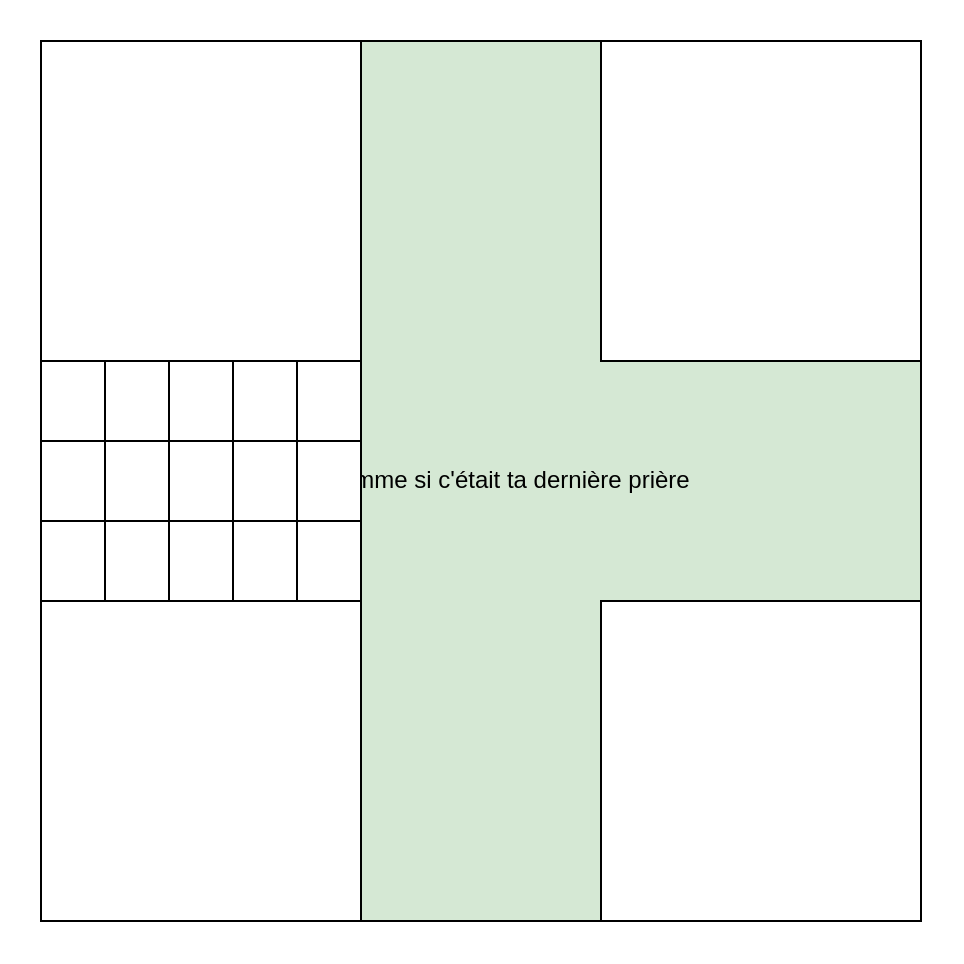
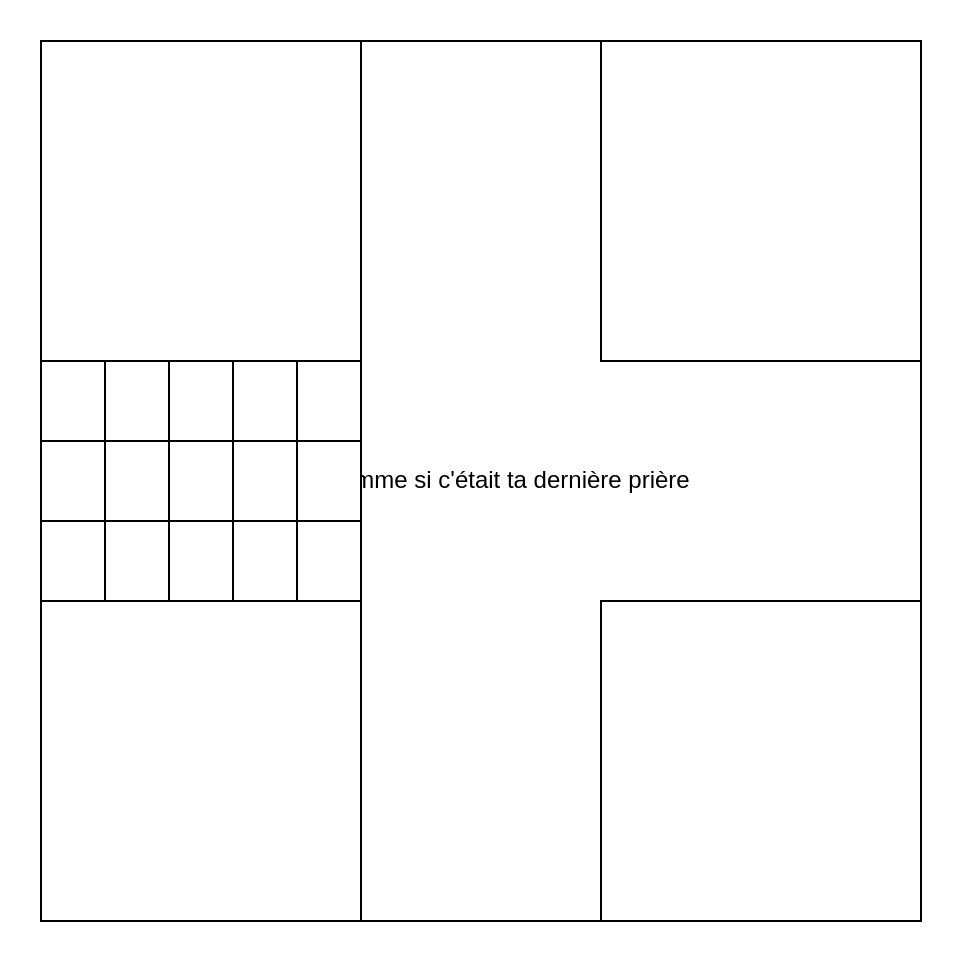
(481, 481) -> (481, 481)
